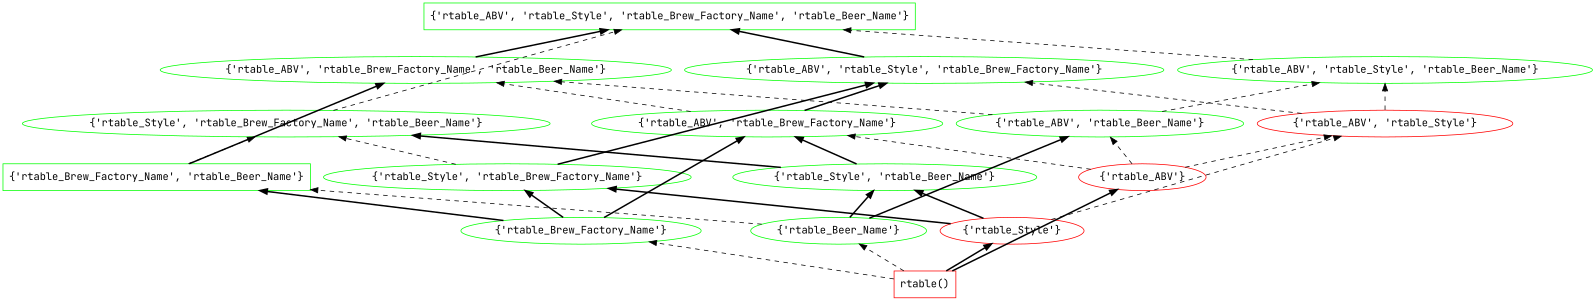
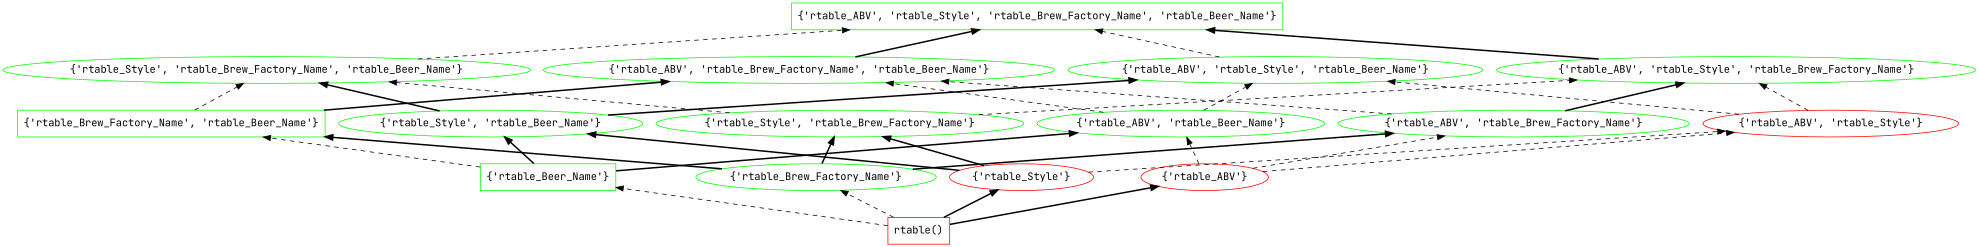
(712, 125) -> (1274, 98)
(830, 152) -> (868, 98)
(839, 231) -> (548, 177)
